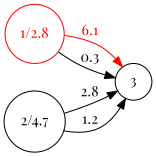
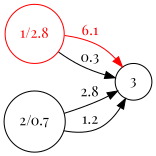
(35, 122) -> (35, 122)
